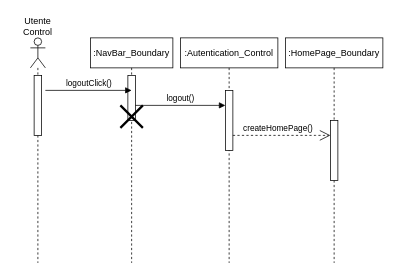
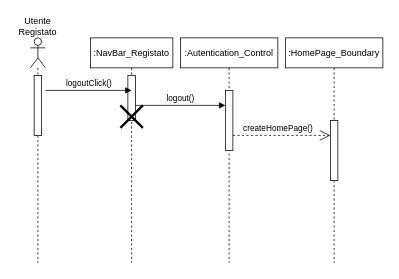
(38, 27) -> (38, 27)
(132, 53) -> (132, 53)
